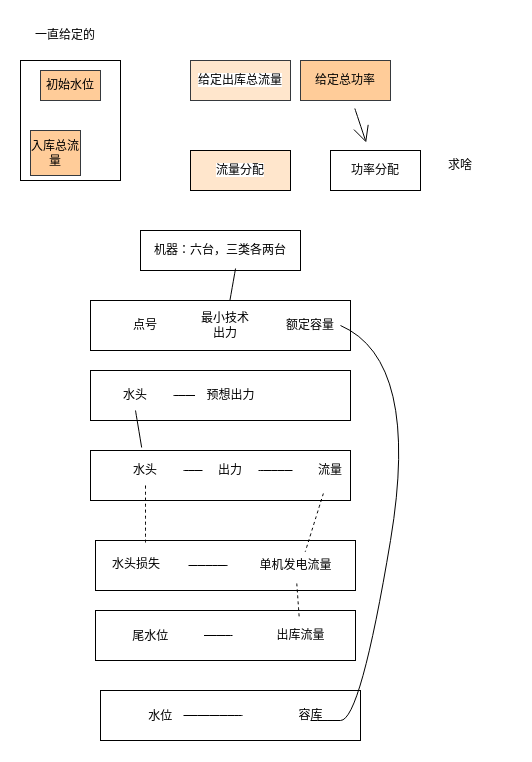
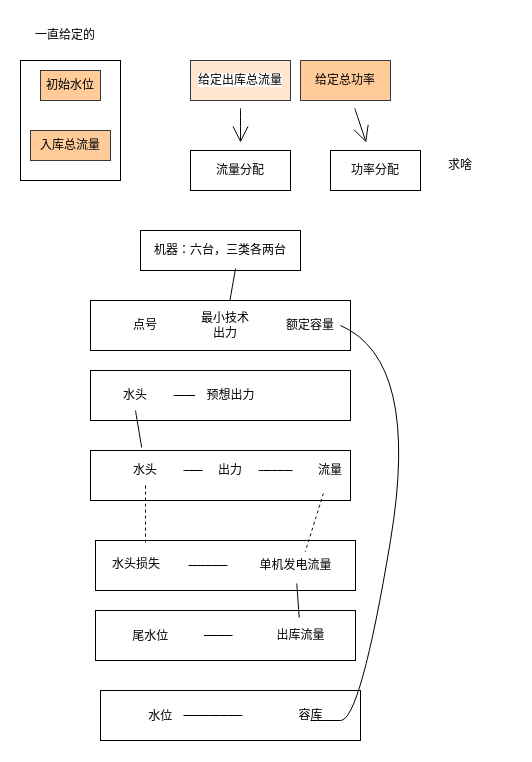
none -> (241, 124)
(56, 153) -> (71, 146)
(241, 171) -> (241, 171)
(298, 600) -> (298, 600)
